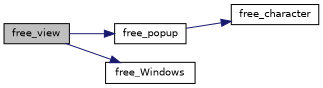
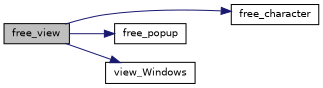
(204, 26) -> (142, 11)
(150, 73) -> (150, 73)
